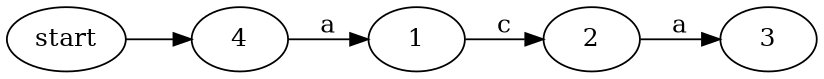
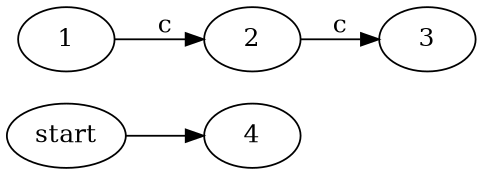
(680, 26) -> (340, 26)
(319, 39) -> none
